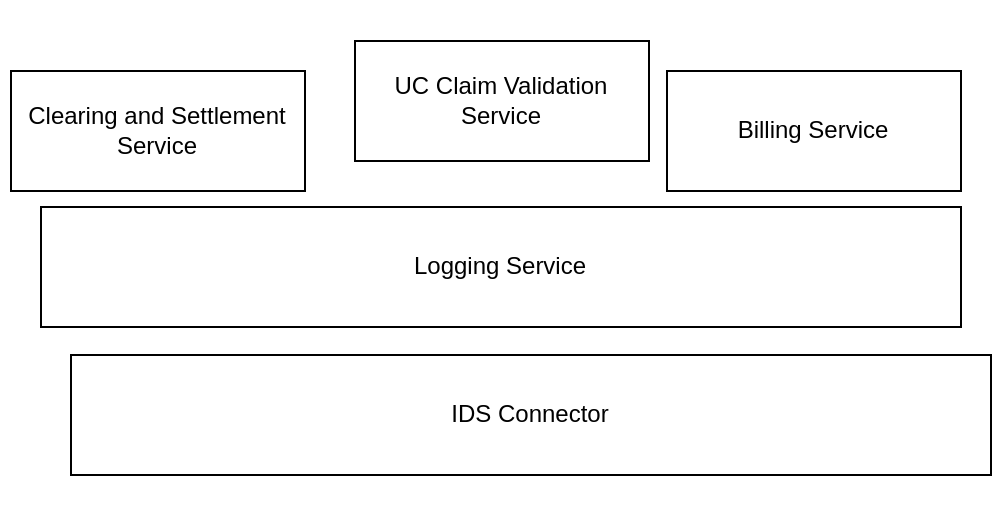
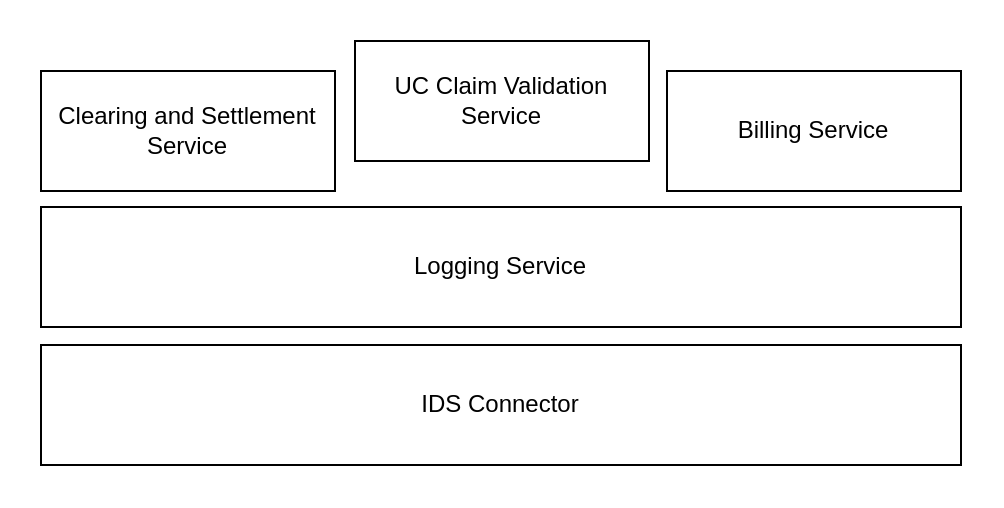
(158, 131) -> (188, 131)
(531, 415) -> (501, 405)
